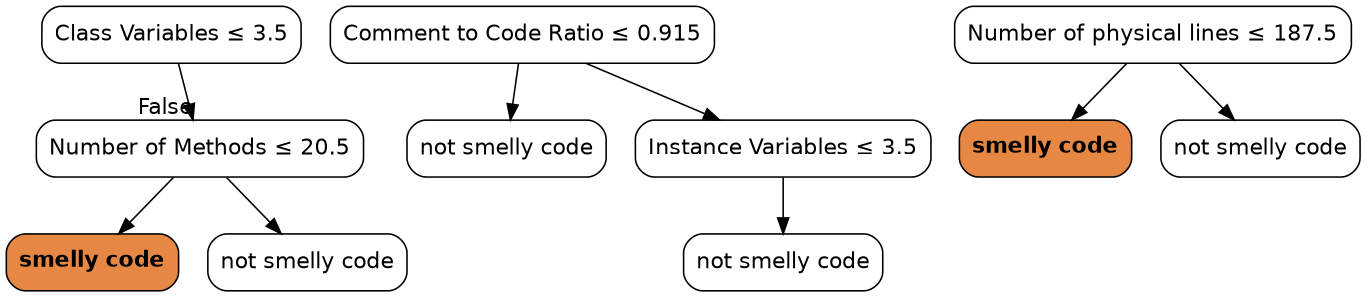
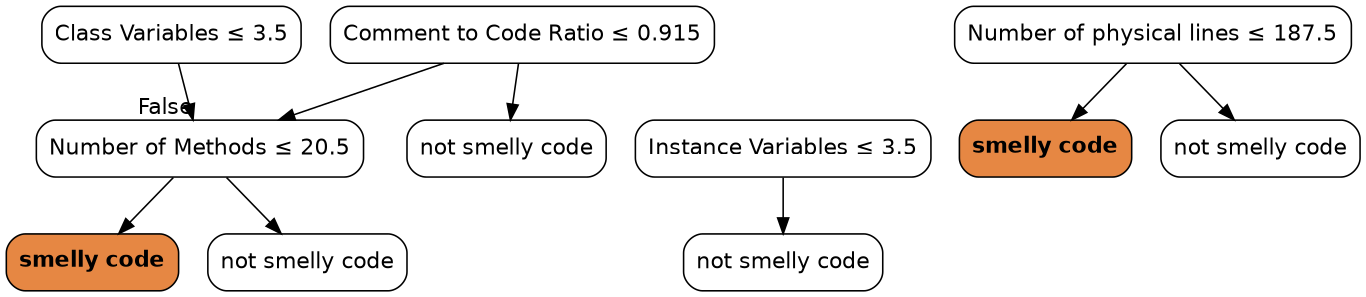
(646, 89) -> (369, 89)
